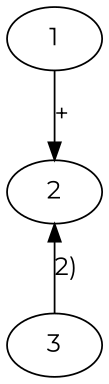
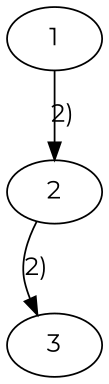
(63, 115) -> (63, 115)
(55, 277) -> (24, 260)
